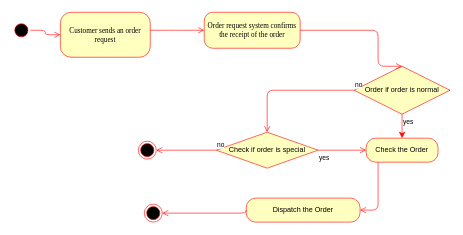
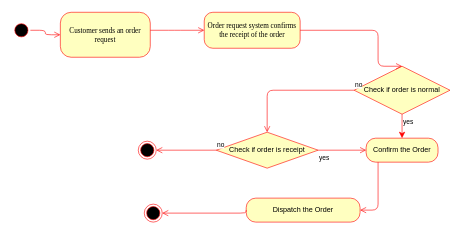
(402, 90) -> (402, 90)
(267, 150) -> (267, 150)
(402, 150) -> (402, 150)
